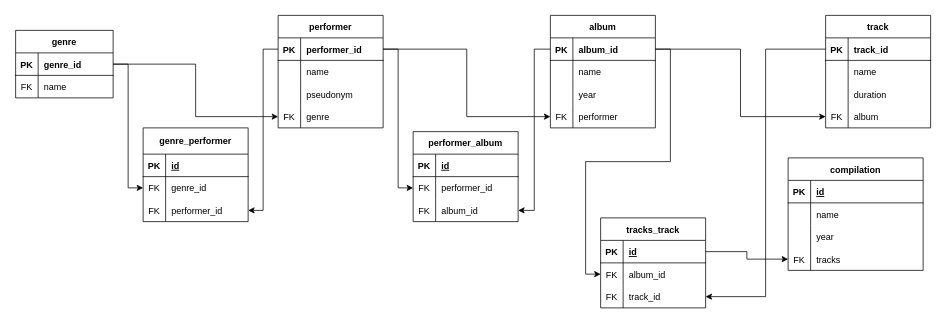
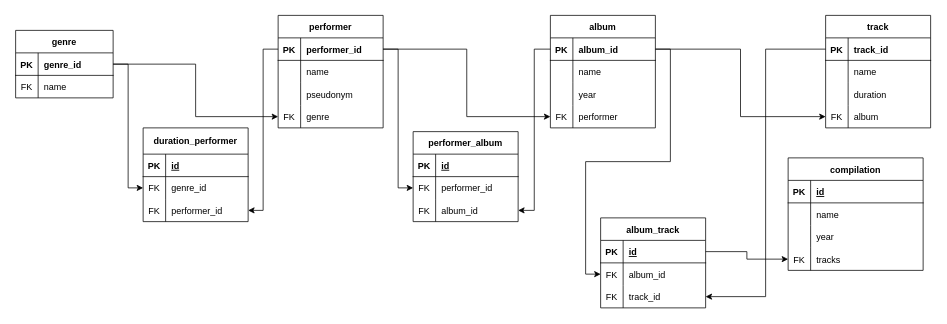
(195, 141) -> (195, 141)
(653, 230) -> (653, 230)
